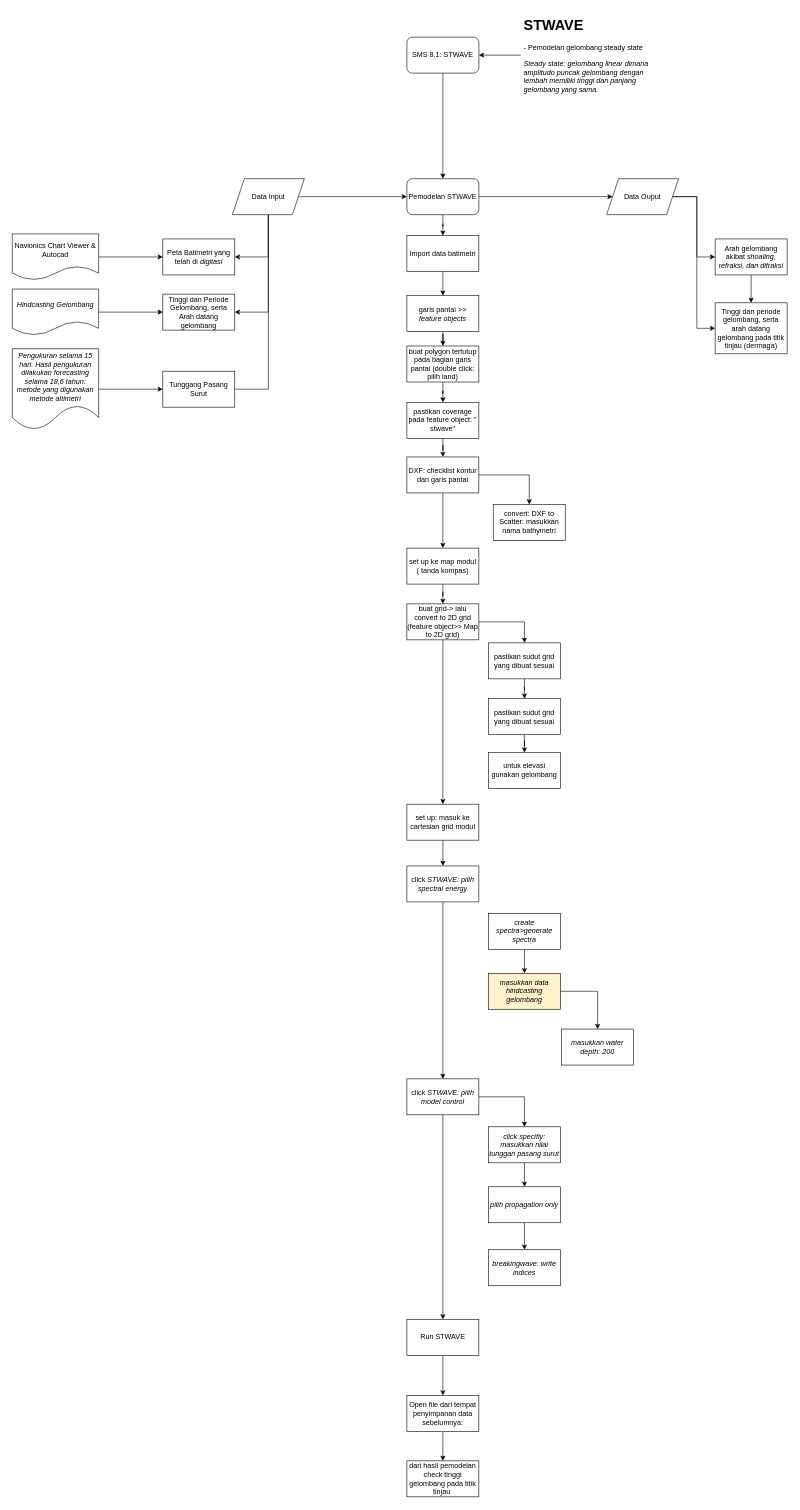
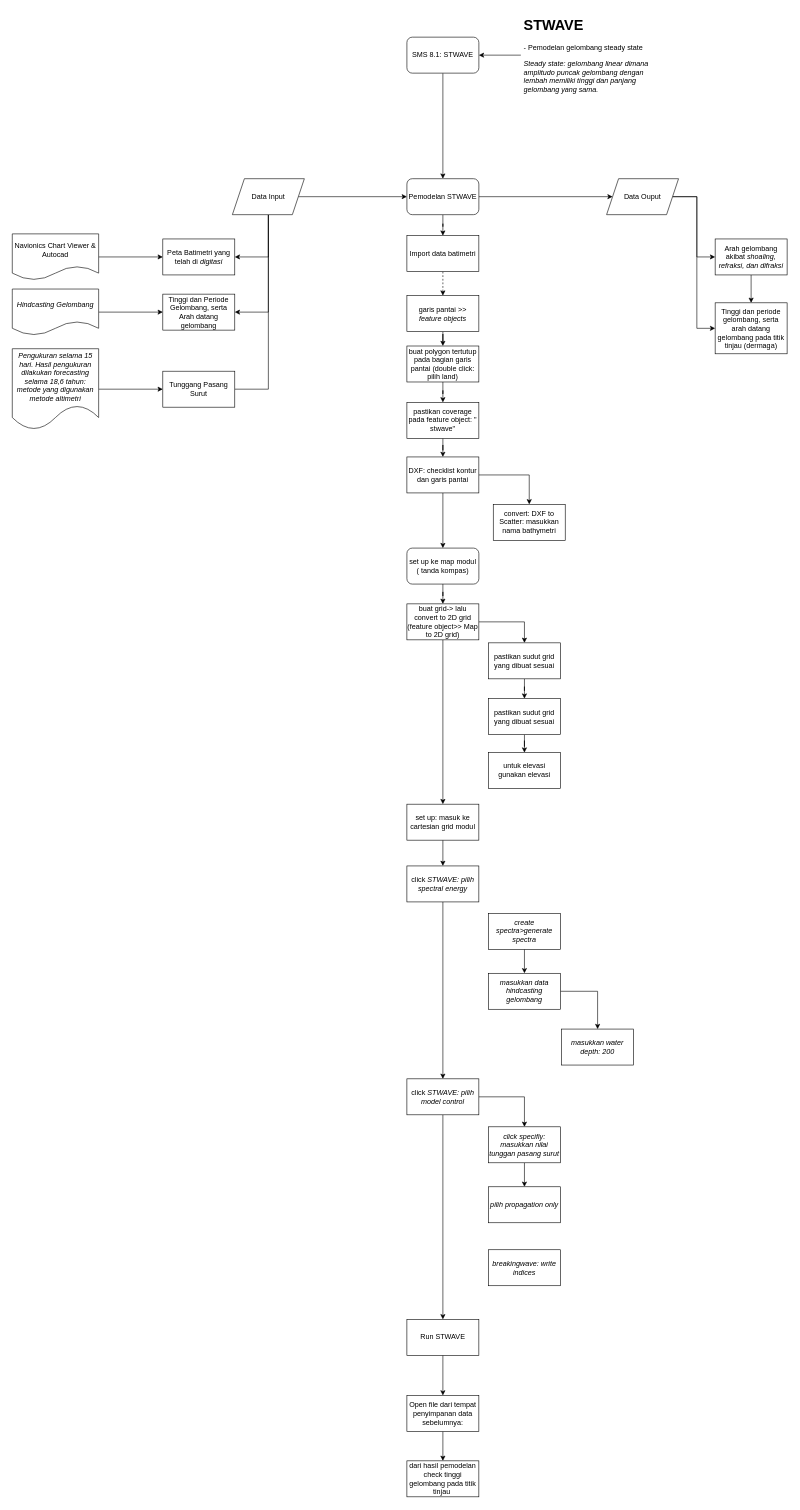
(443, 281) -> (443, 281)
(443, 566) -> (443, 566)
(525, 771) -> (525, 771)
(525, 992) -> (525, 992)
(525, 1234) -> none
